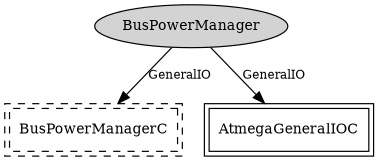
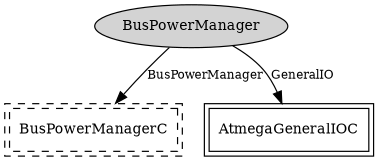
(180, 76) -> (205, 76)
